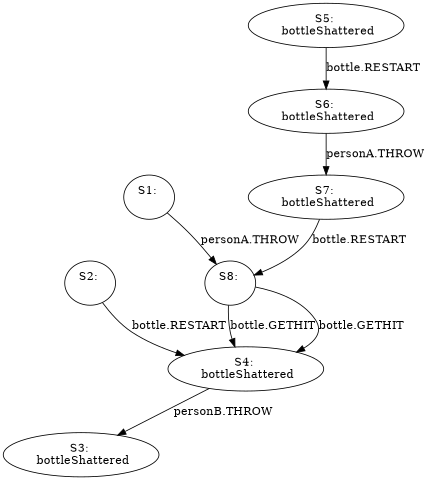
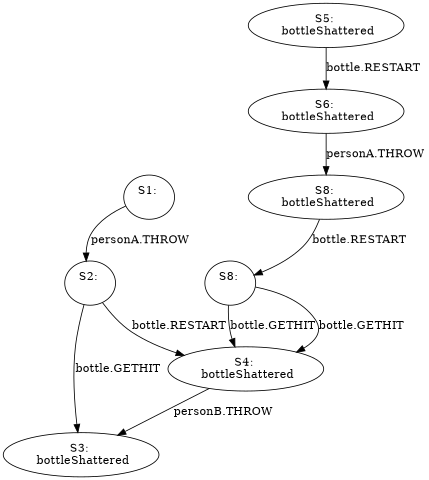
(326, 197) -> (326, 197)
(190, 234) -> (99, 224)
none -> (74, 364)
